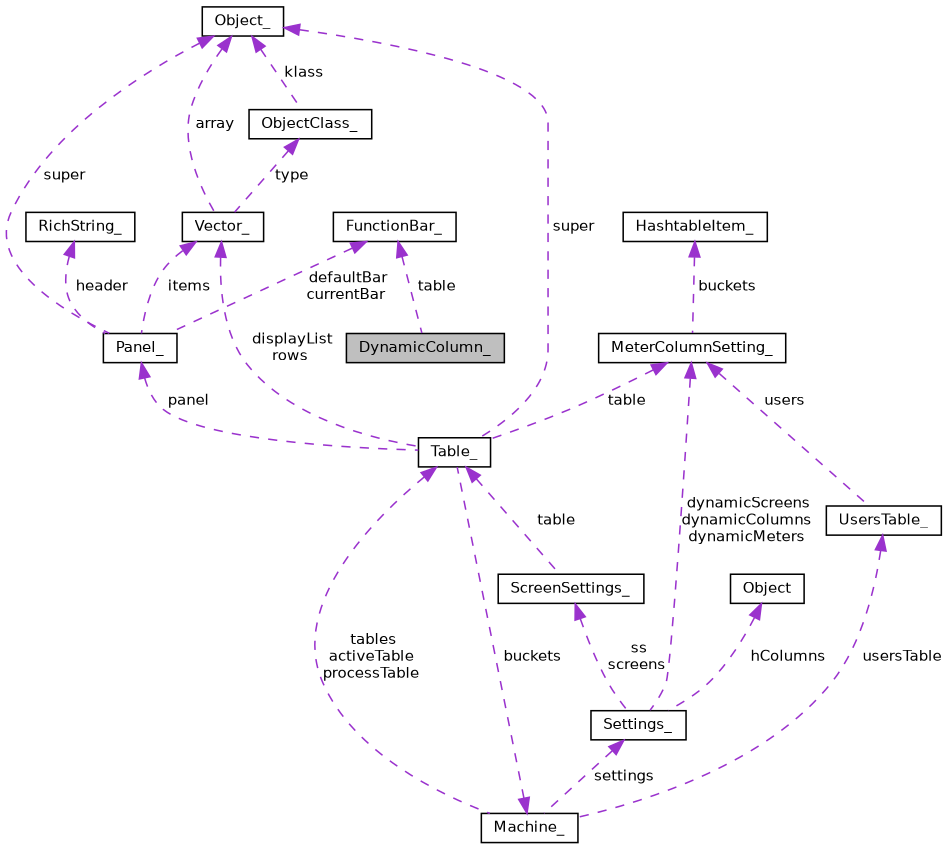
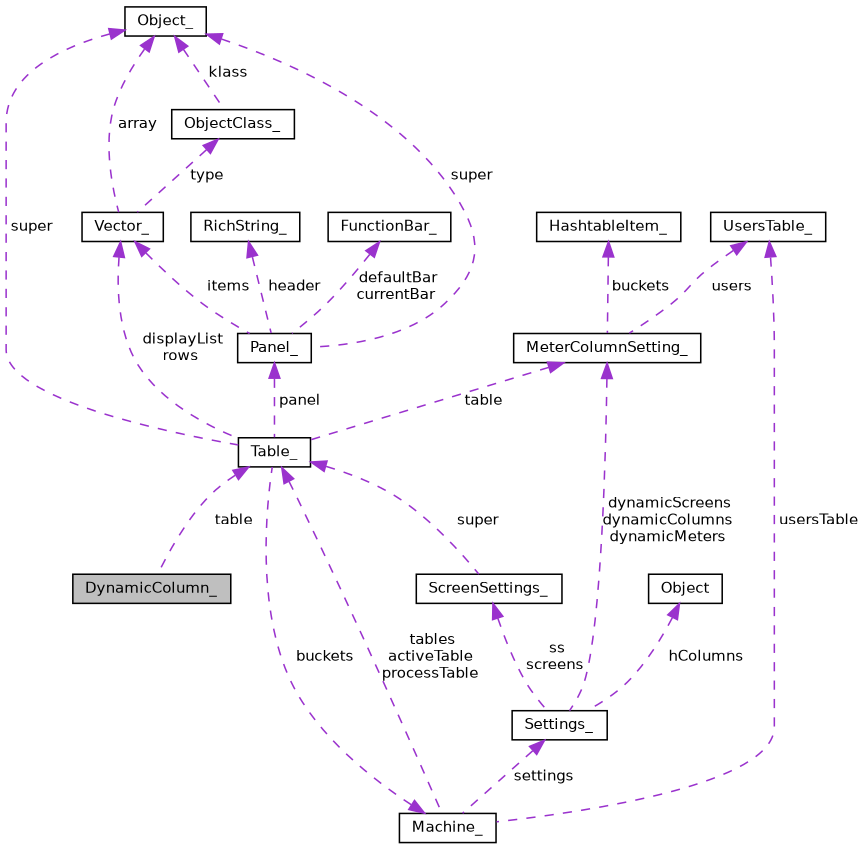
(412, 295) -> (190, 519)
(794, 440) -> (683, 294)
(554, 521) -> (476, 521)
